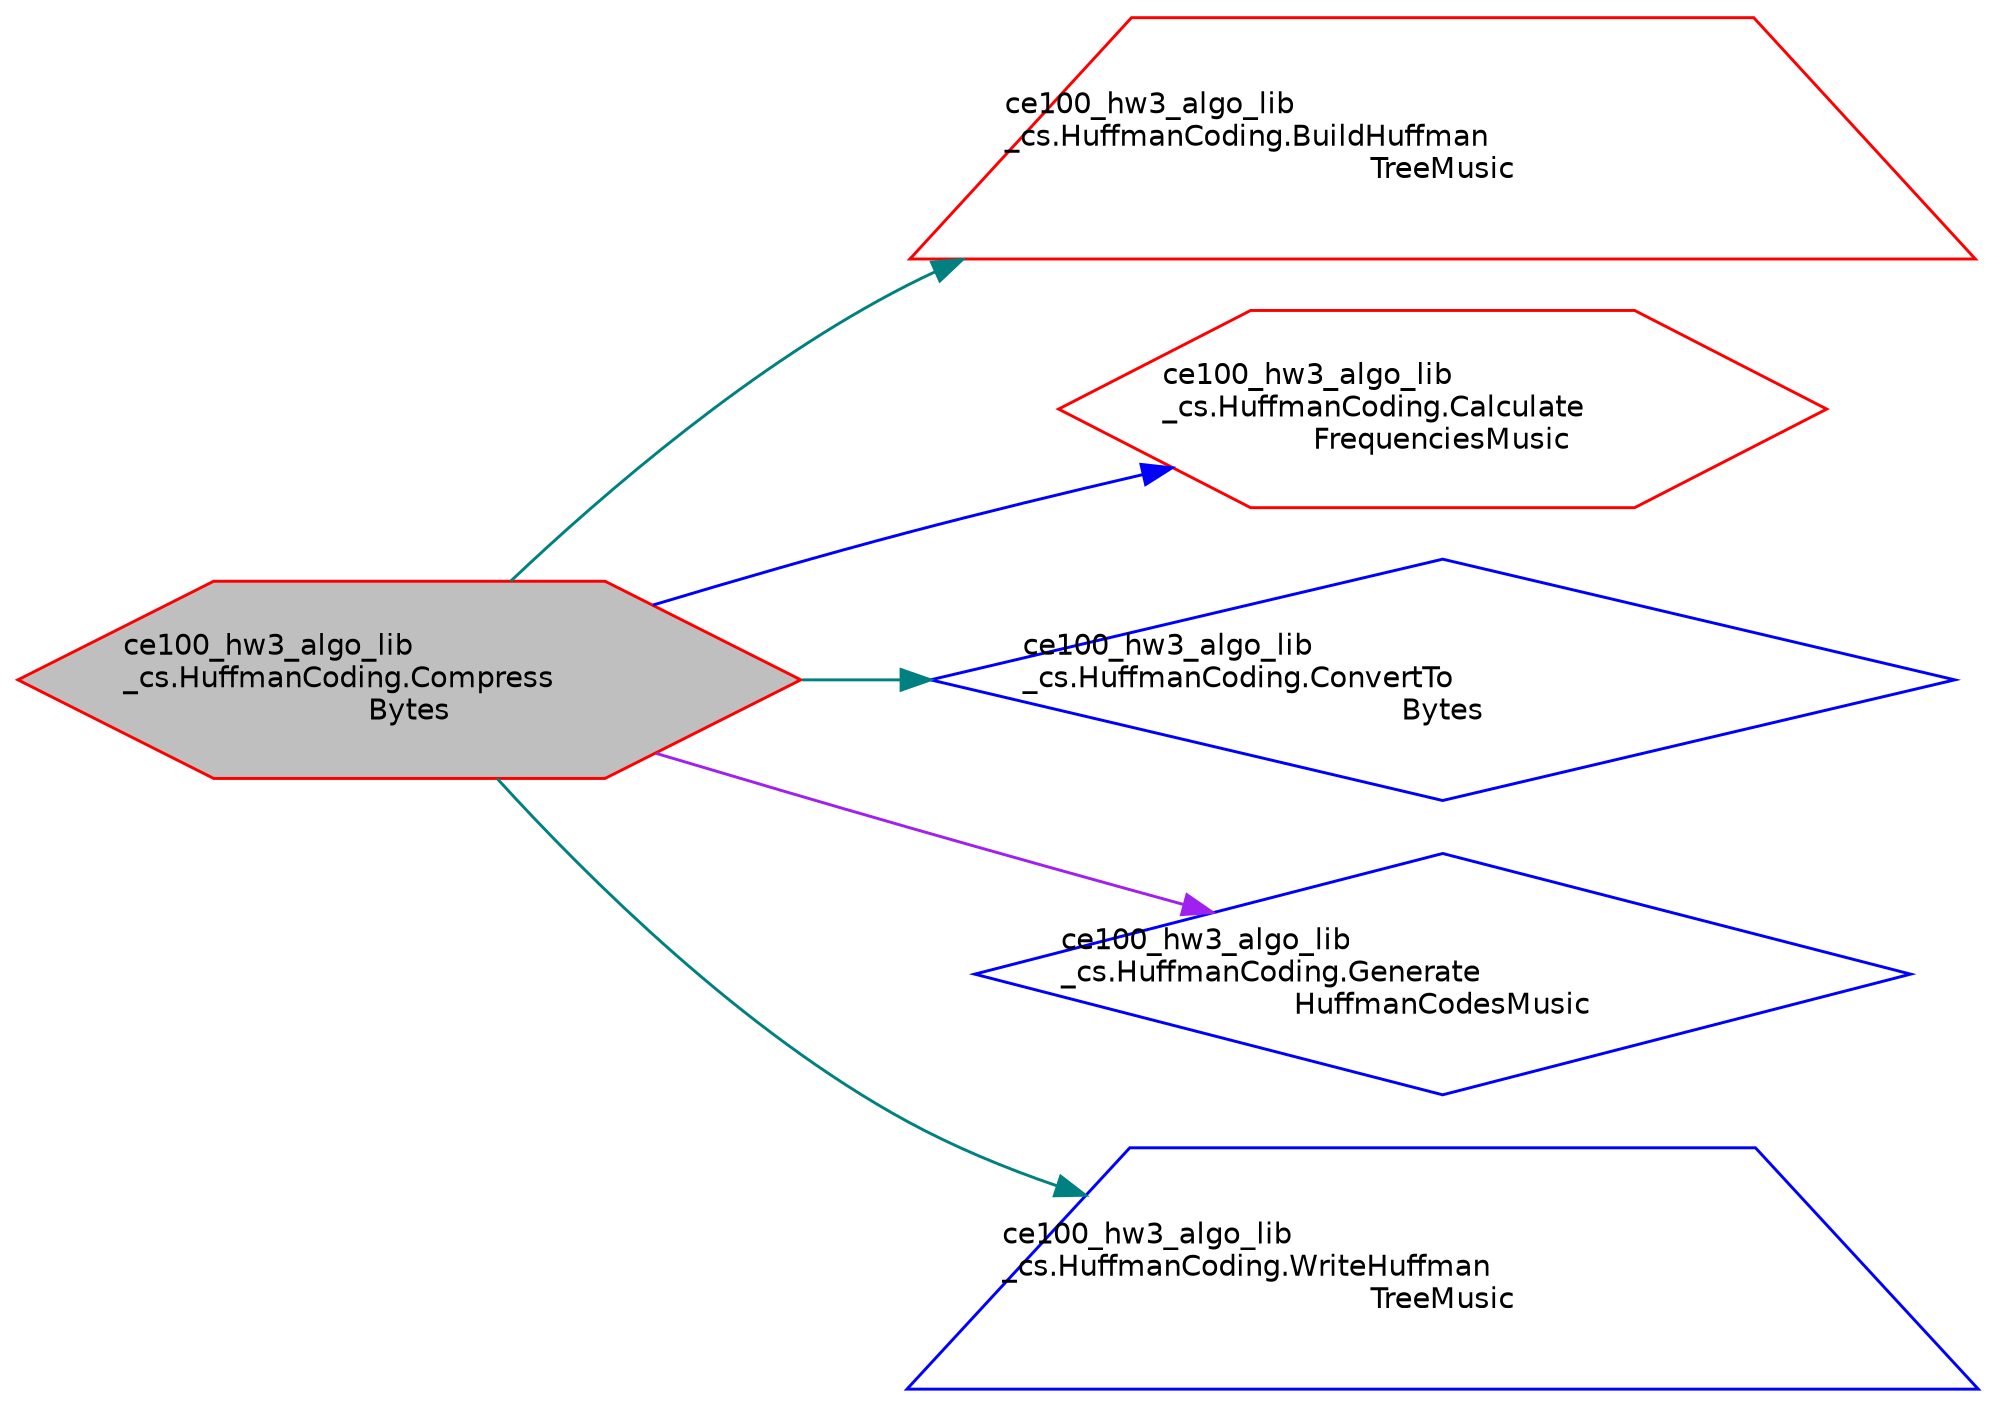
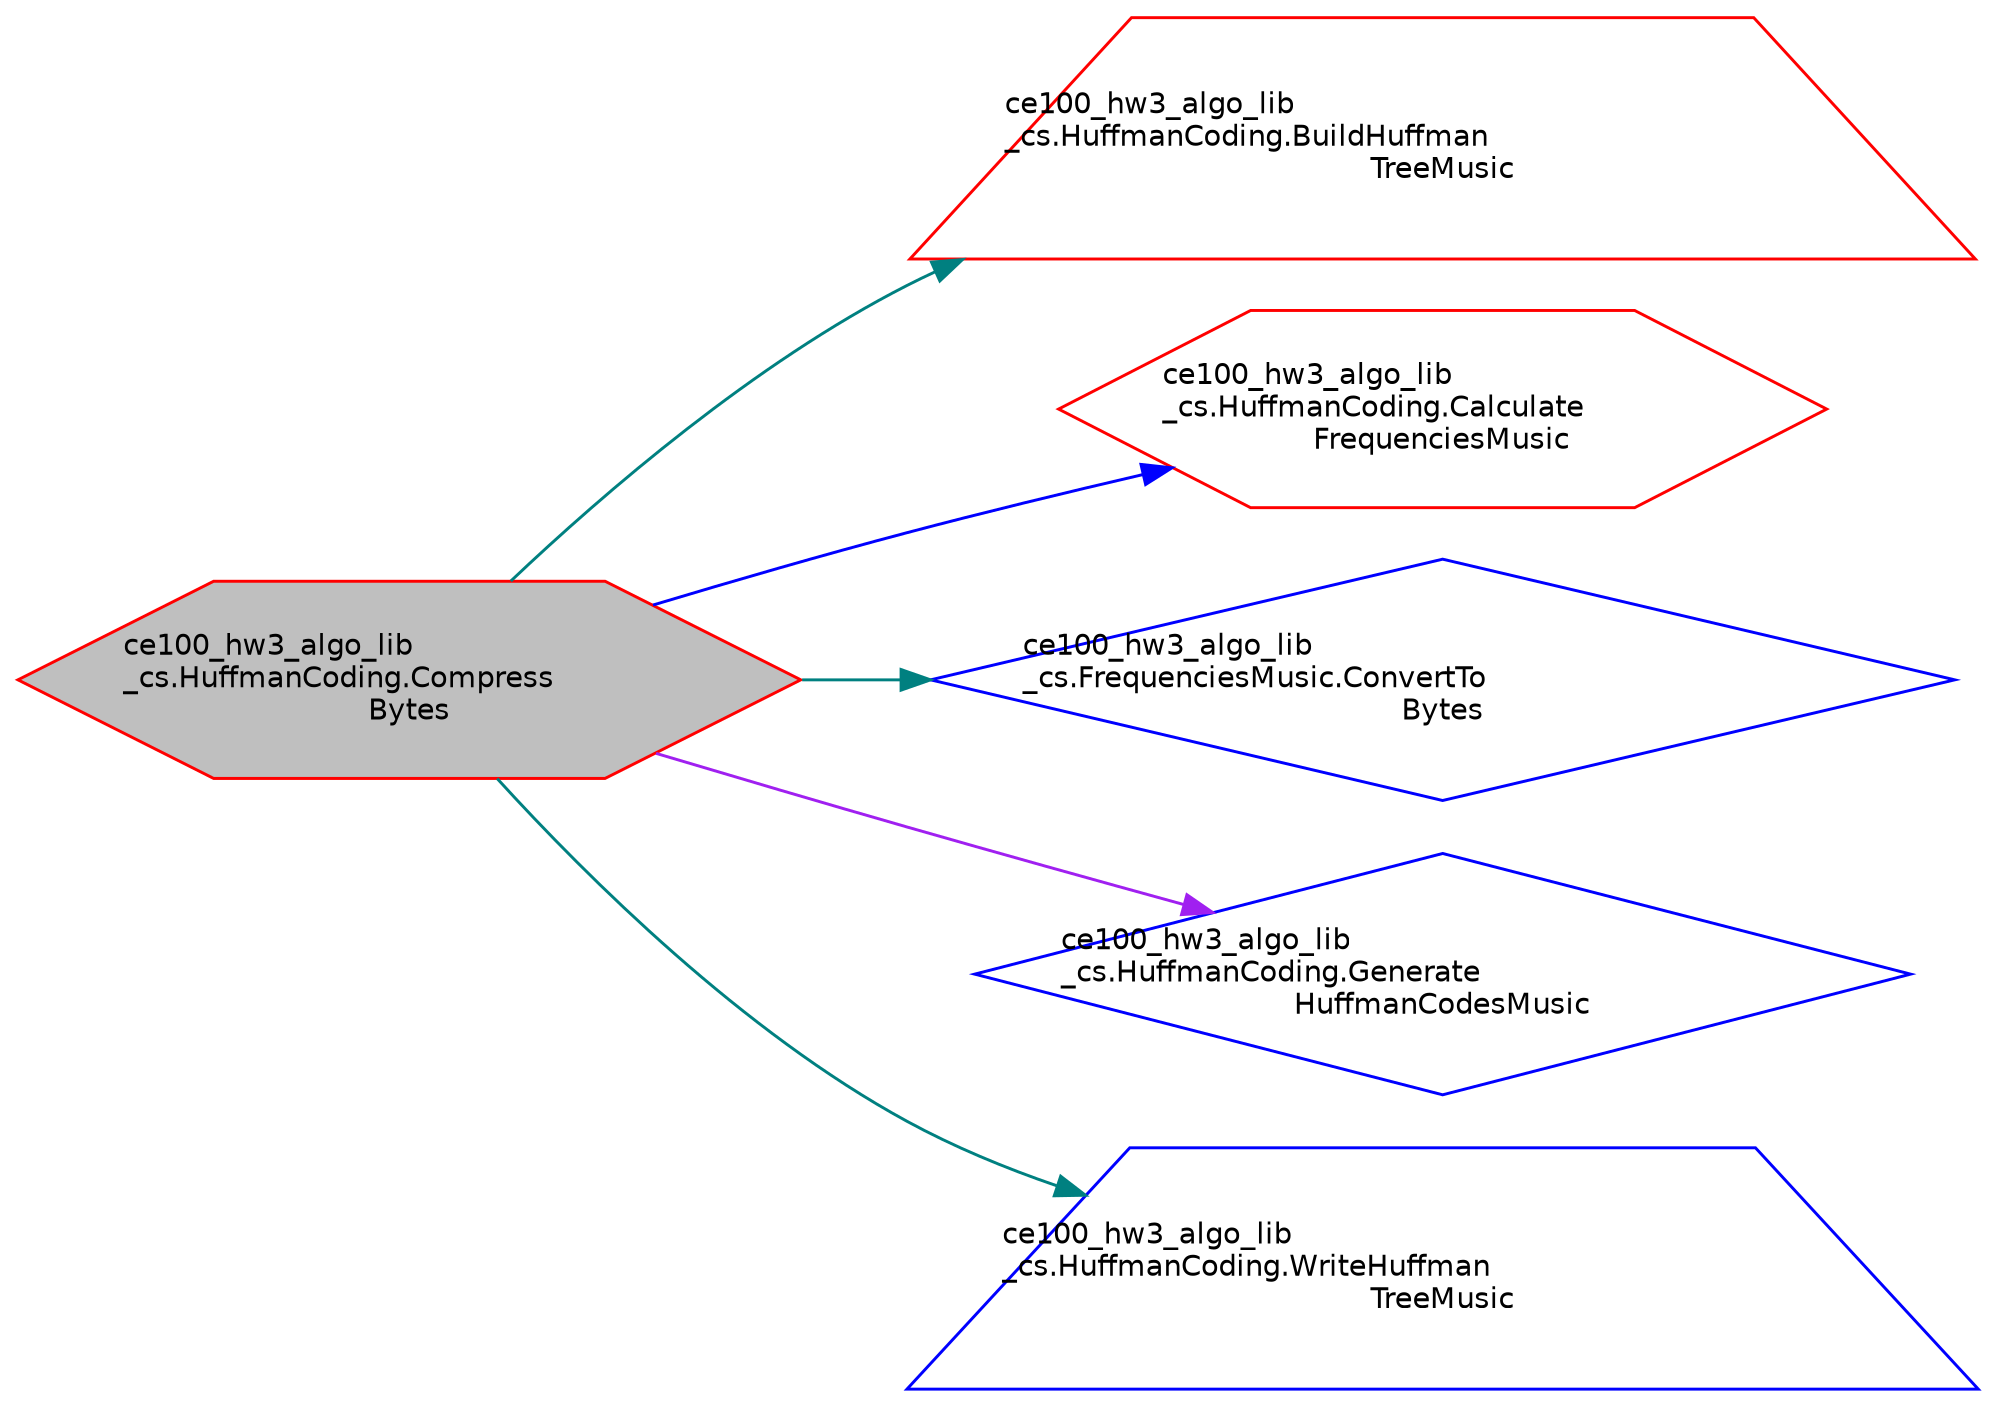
(1443, 680) -> (1443, 680)
